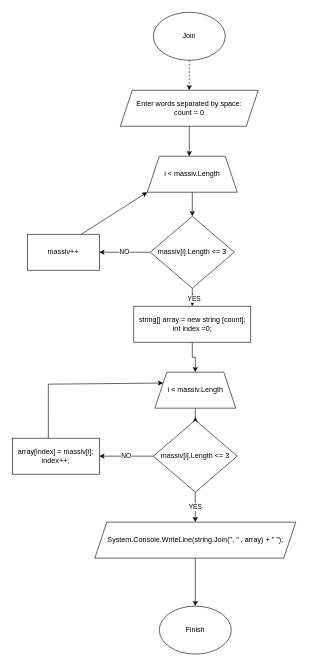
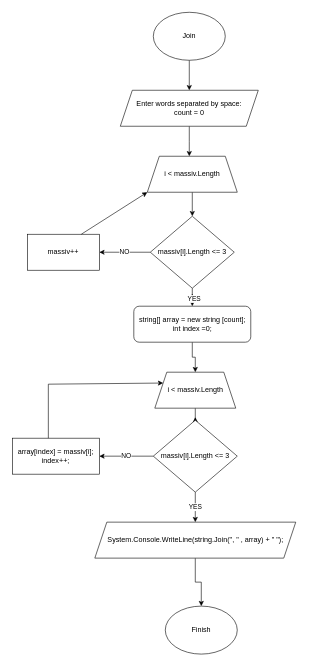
(189, 73) -> (189, 73)
(192, 324) -> (192, 324)
(195, 630) -> (201, 630)
